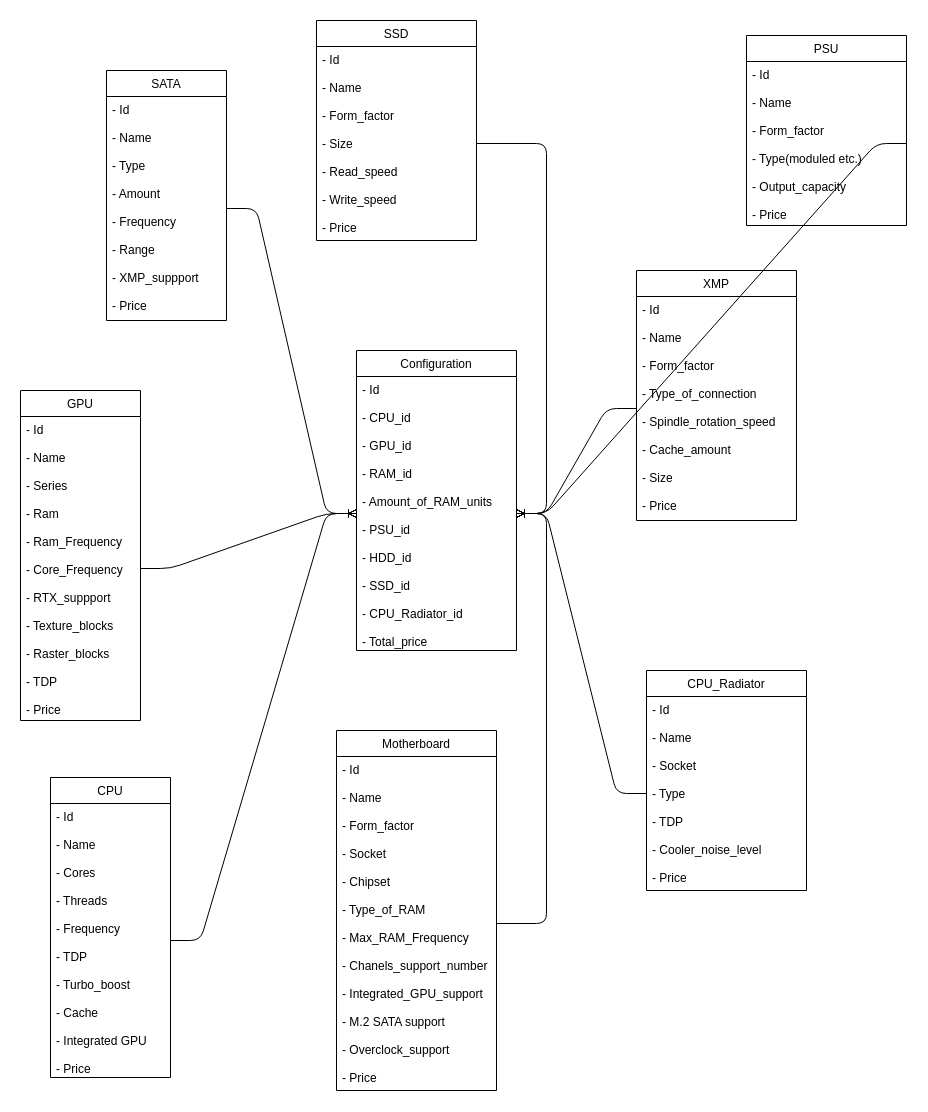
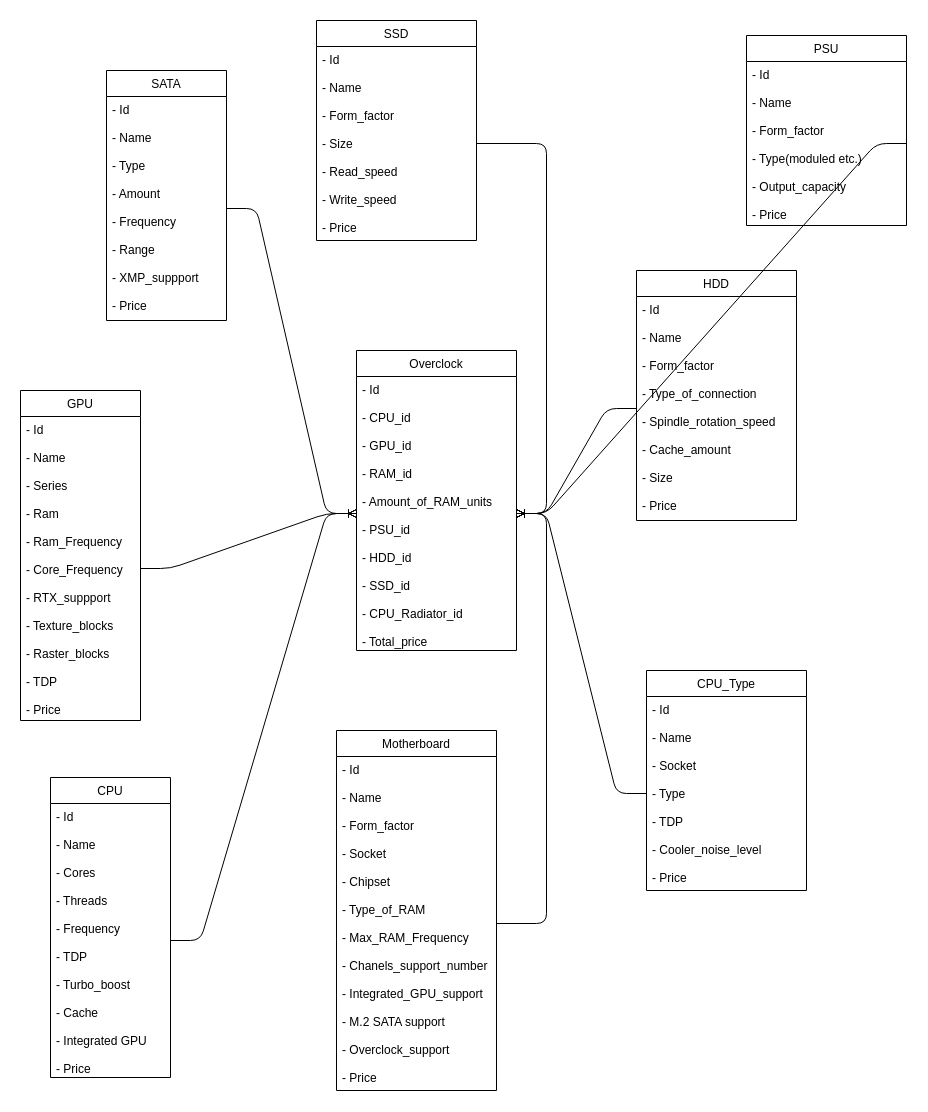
(716, 284) -> (716, 284)
(436, 364) -> (436, 364)
(726, 684) -> (726, 684)
